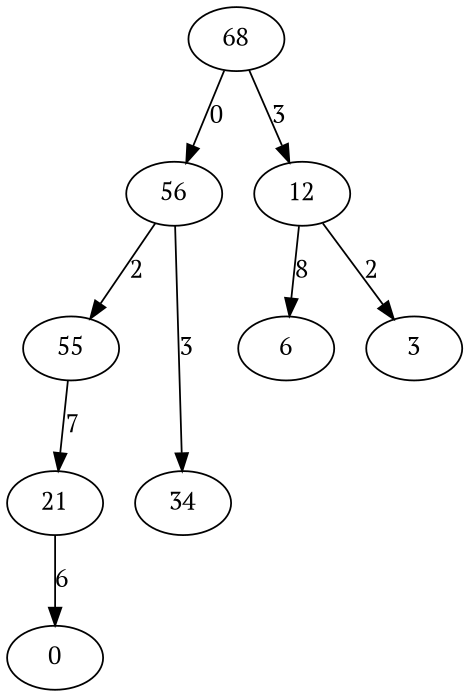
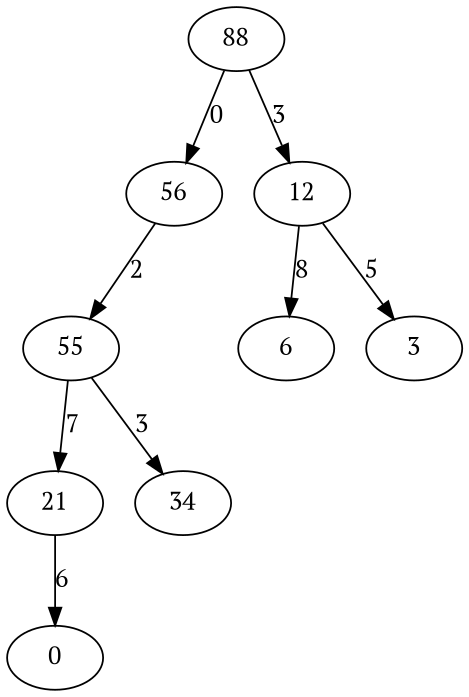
(236, 39) -> (236, 39)
(372, 271) -> (372, 271)
(178, 339) -> (122, 419)
